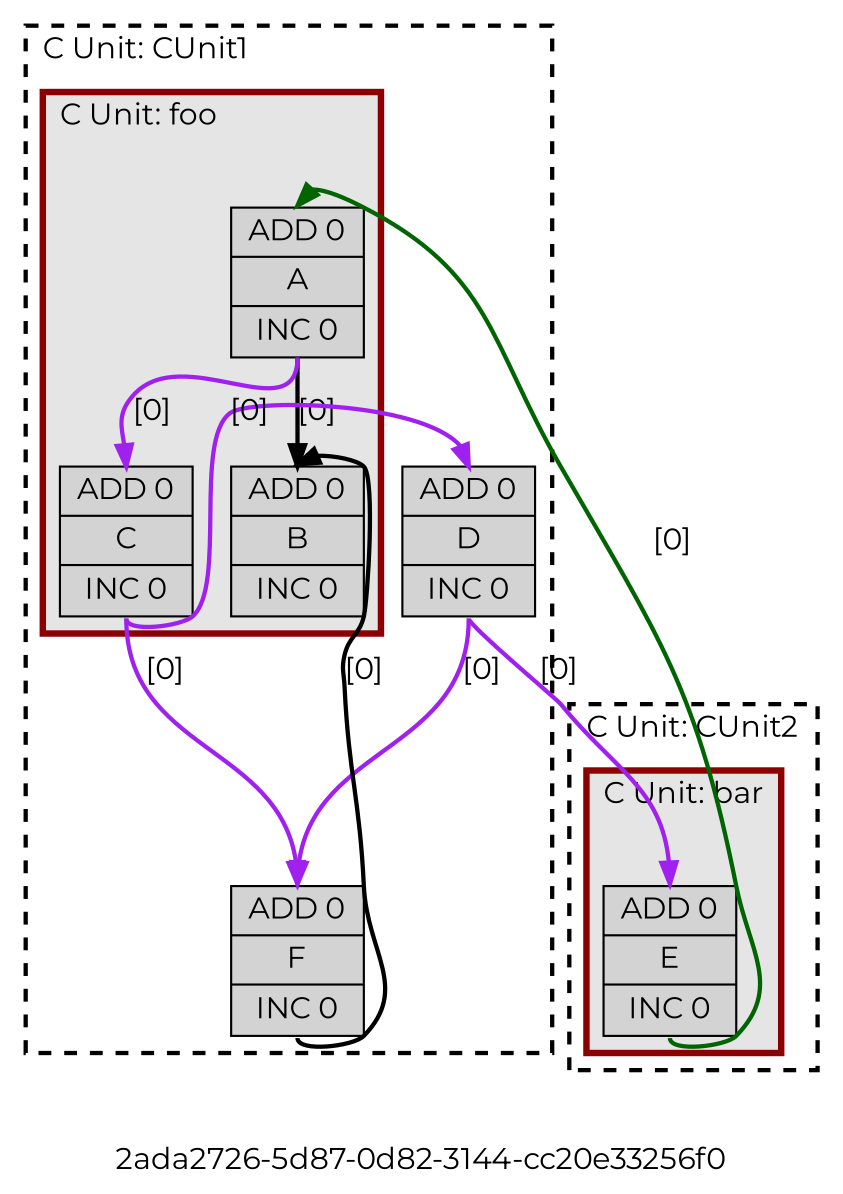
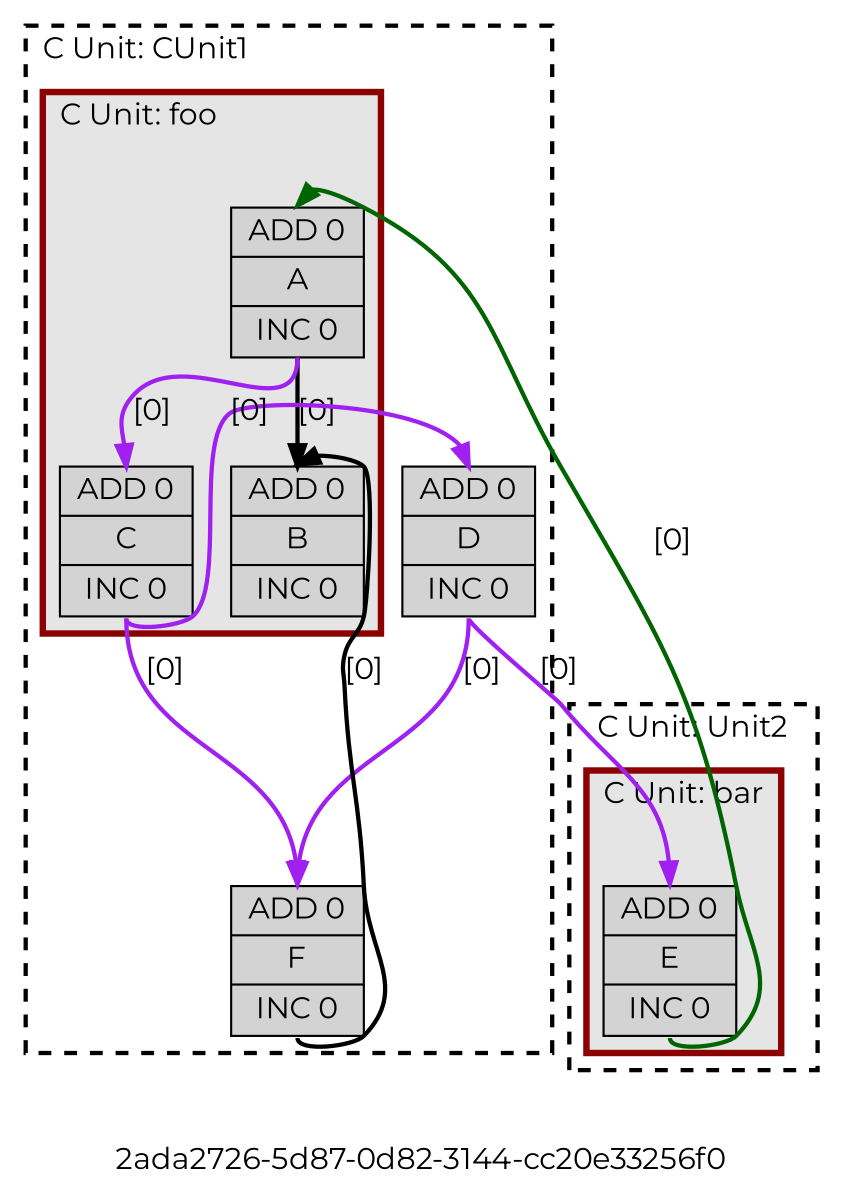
(693, 729) -> (693, 729)
